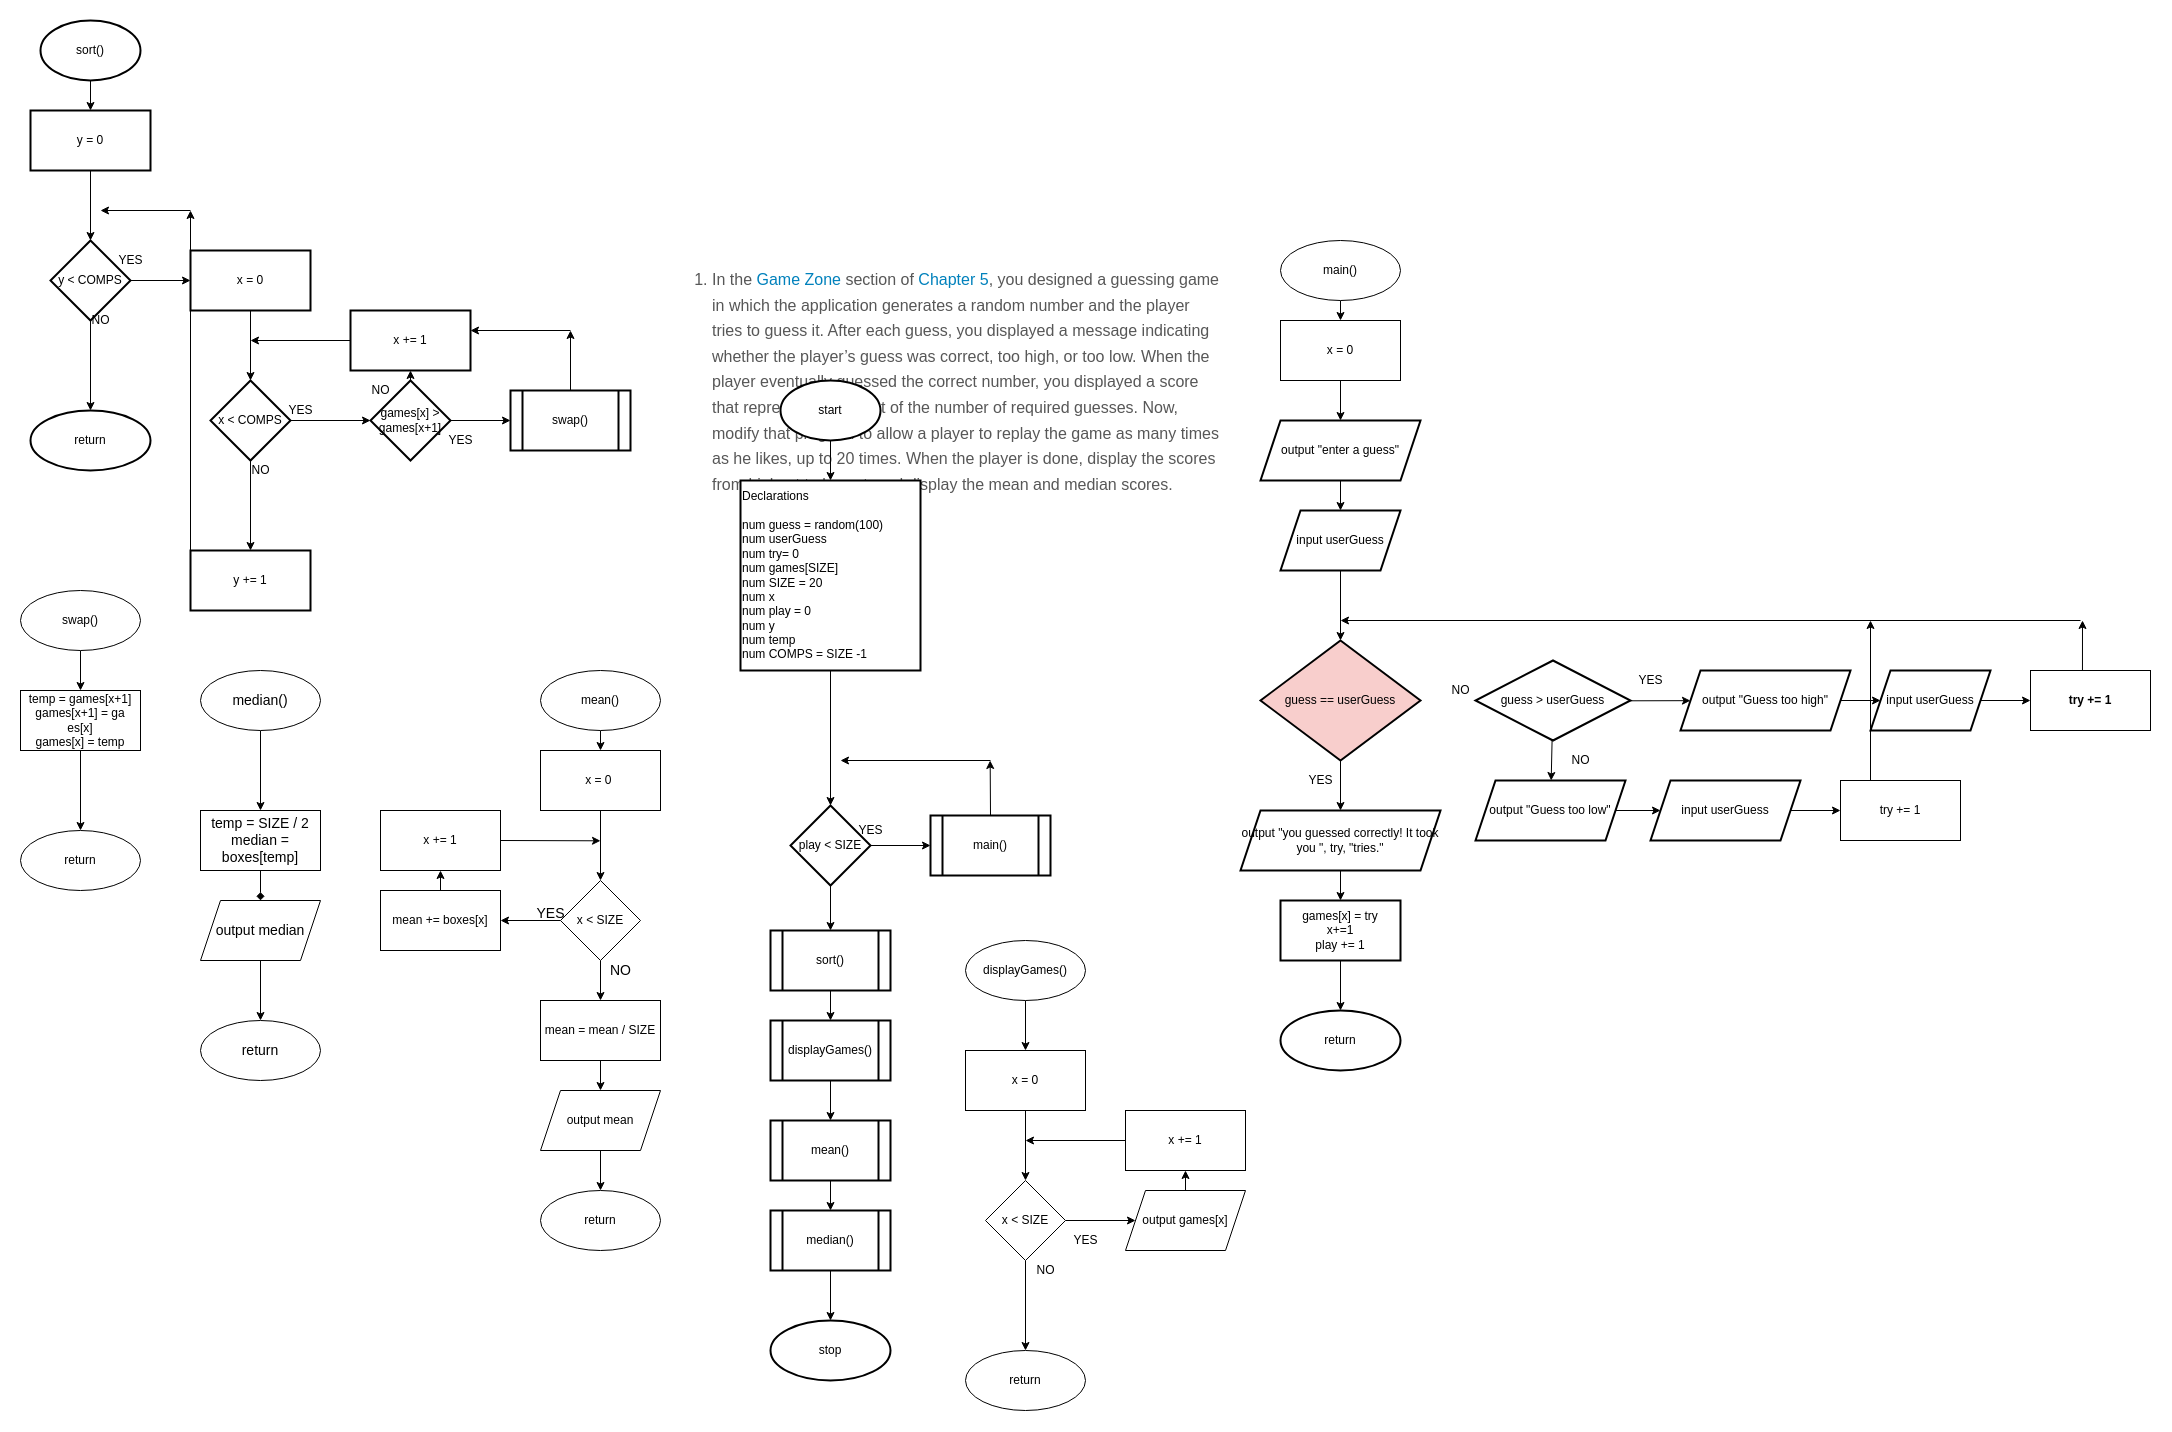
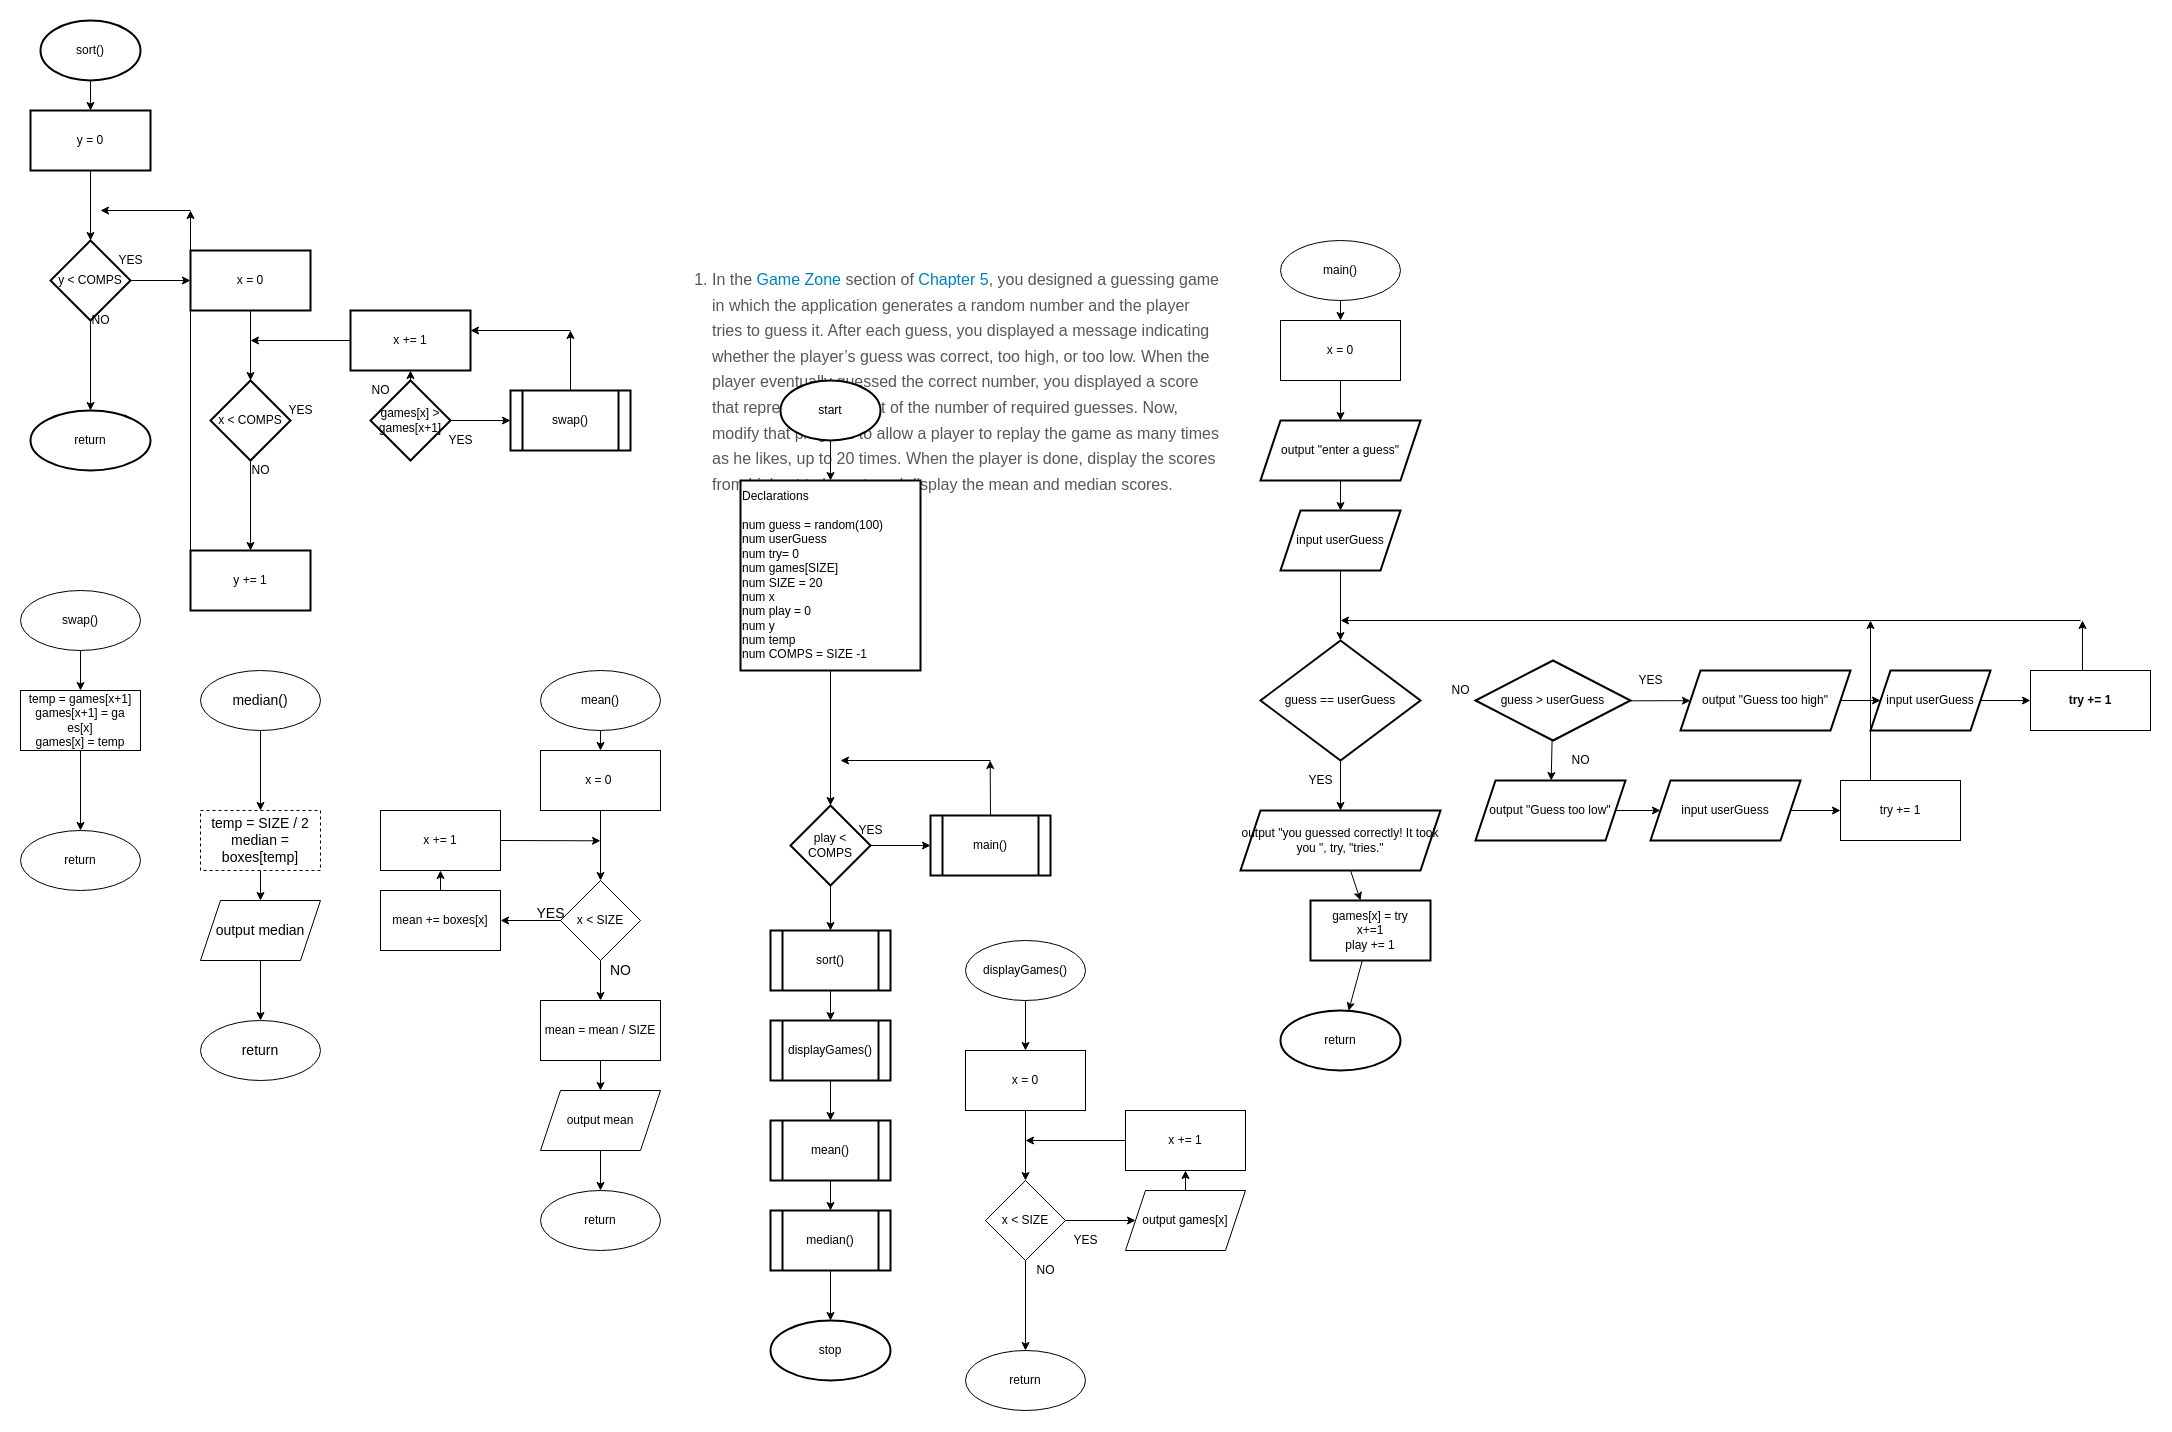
(327, 421) -> none
(1341, 701) -> (1341, 701)
(261, 841) -> (261, 841)
(831, 846) -> (831, 846)
(261, 892) -> (261, 892)
(1341, 931) -> (1371, 931)
